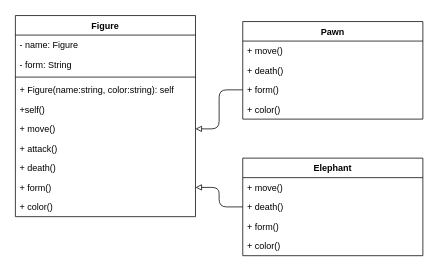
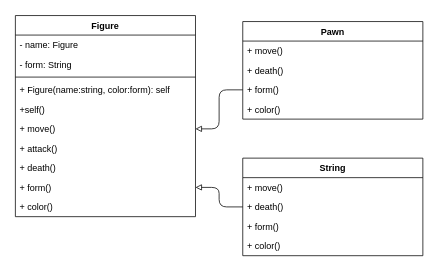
(109, 90) -> (105, 90)
(332, 168) -> (332, 168)
